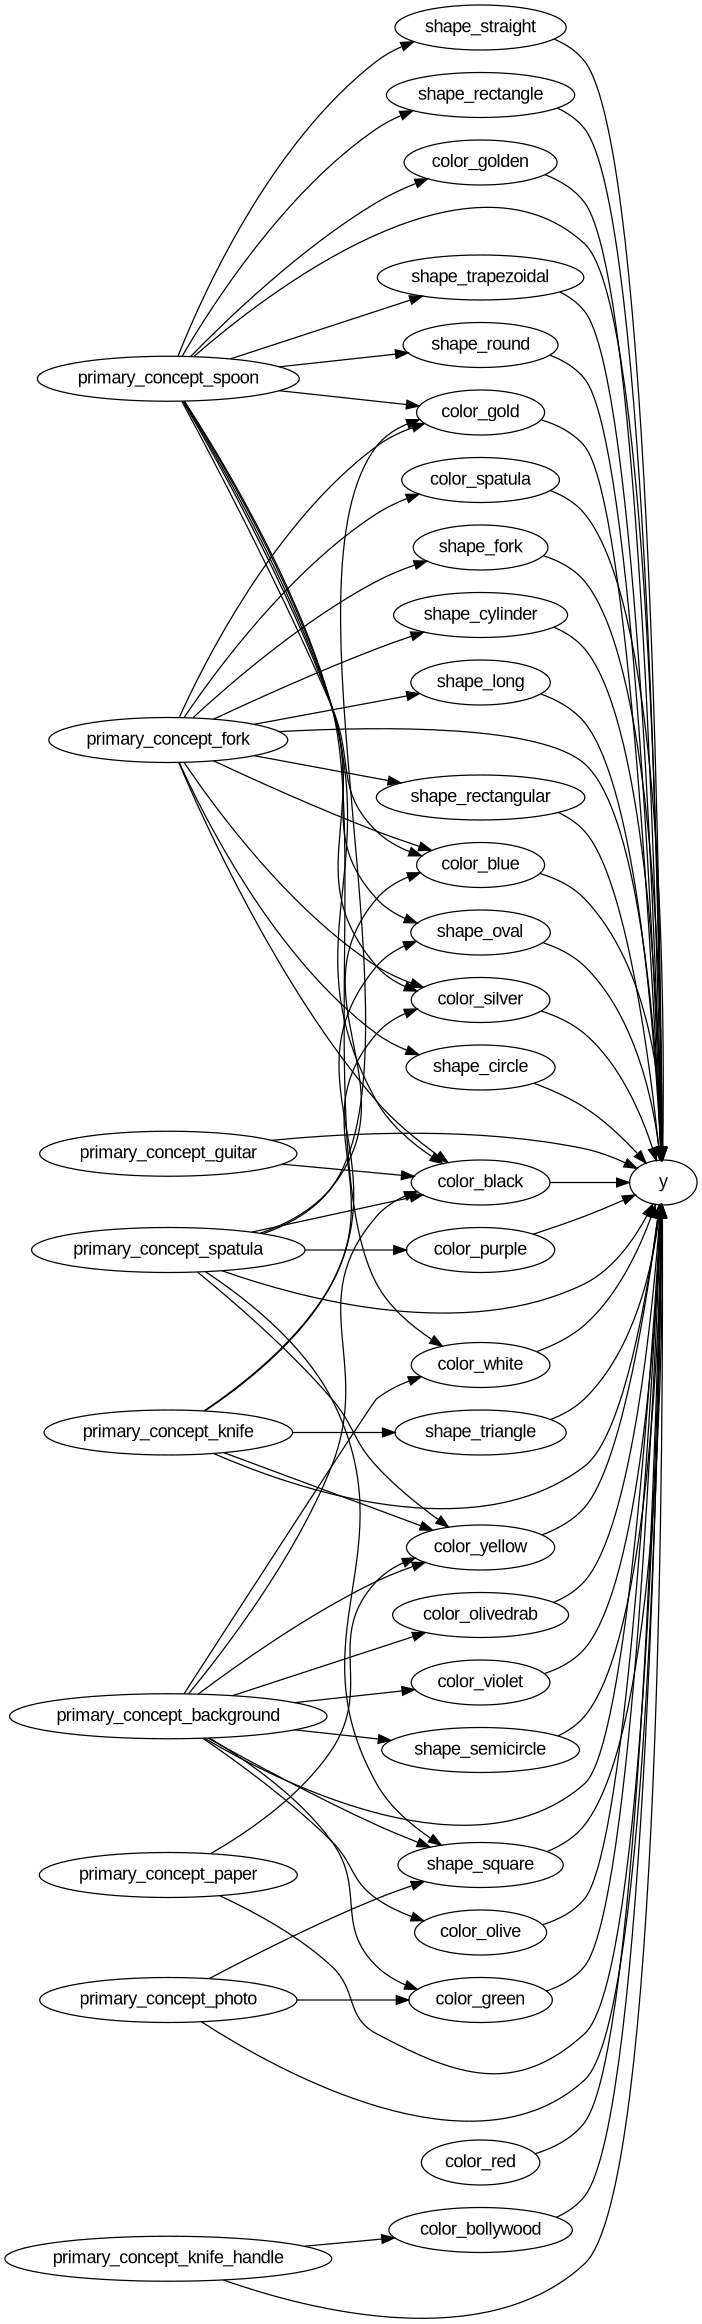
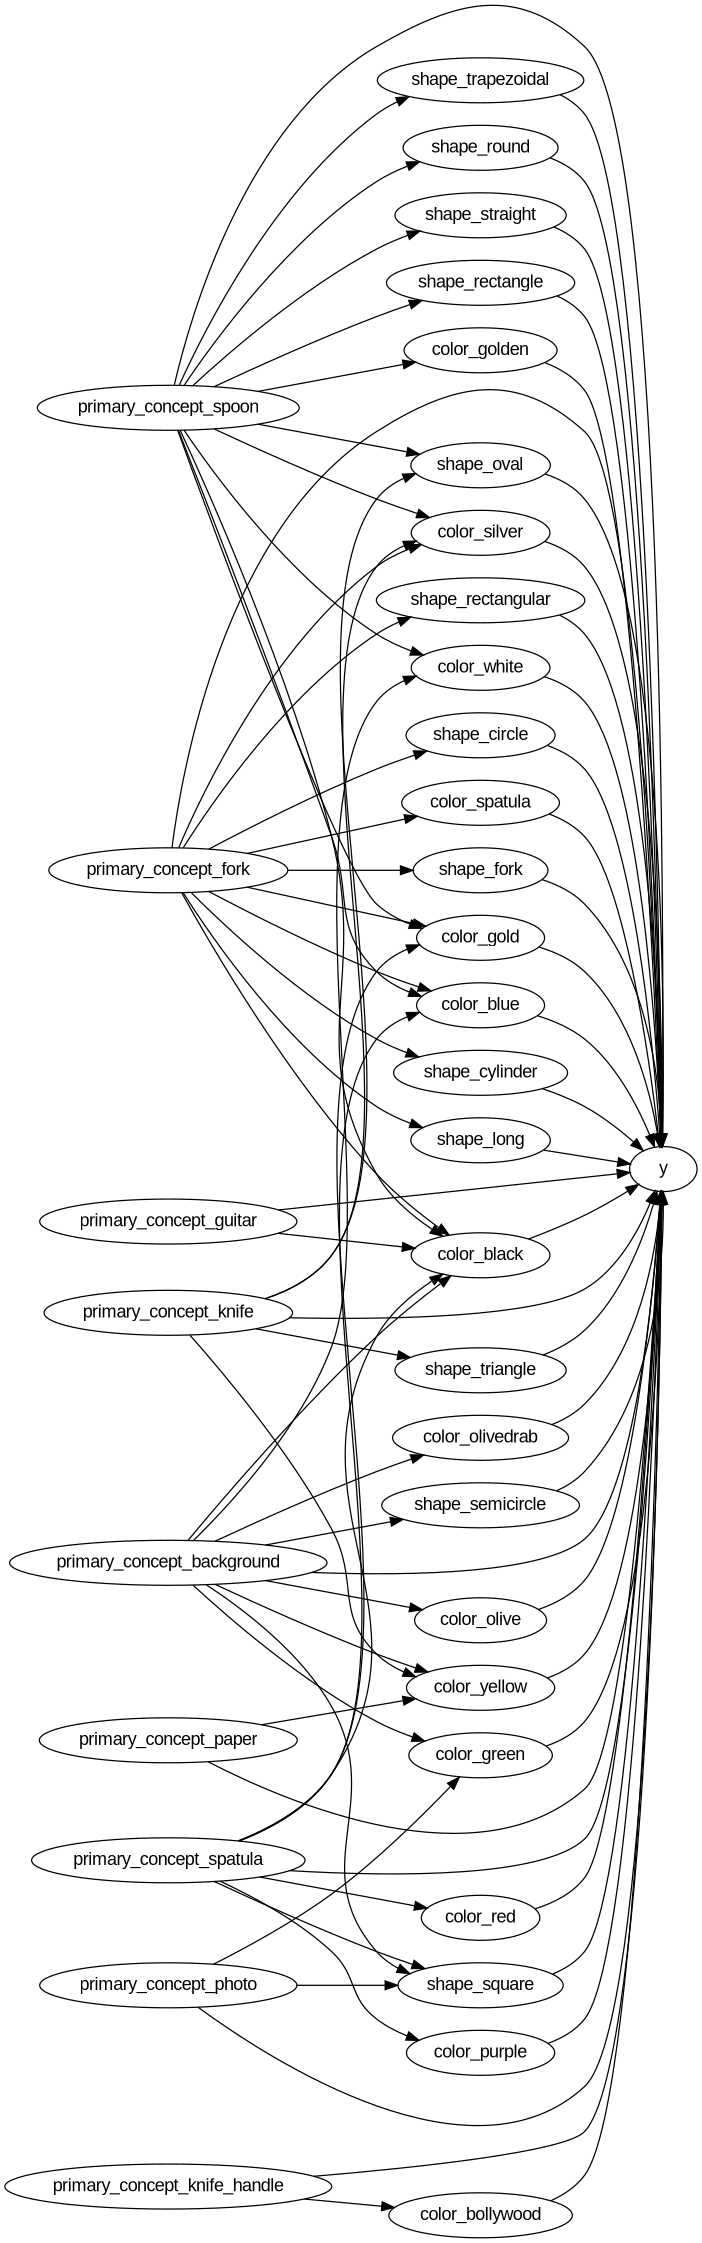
(295, 1359) -> (322, 1888)
(481, 1682) -> none
